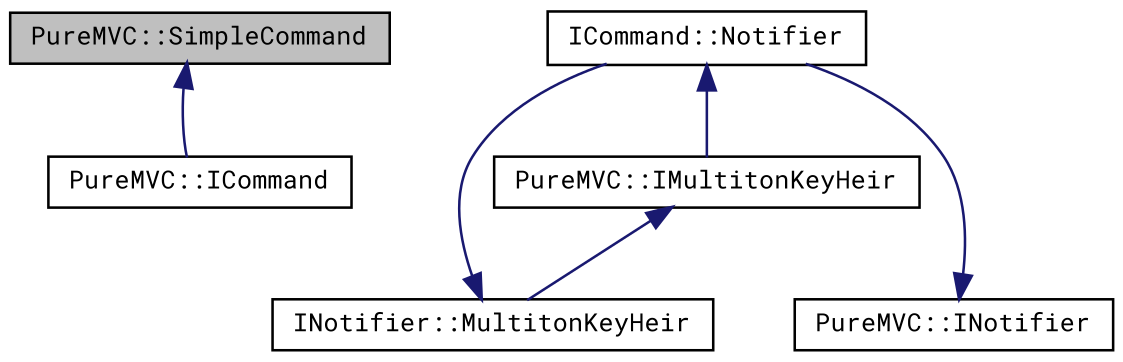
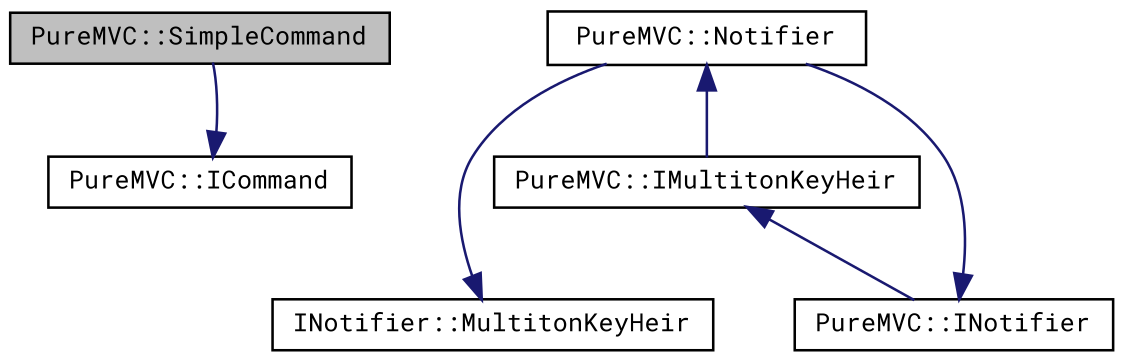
(707, 38) -> (707, 38)
(183, 123) -> (217, 97)
(589, 260) -> (842, 260)
